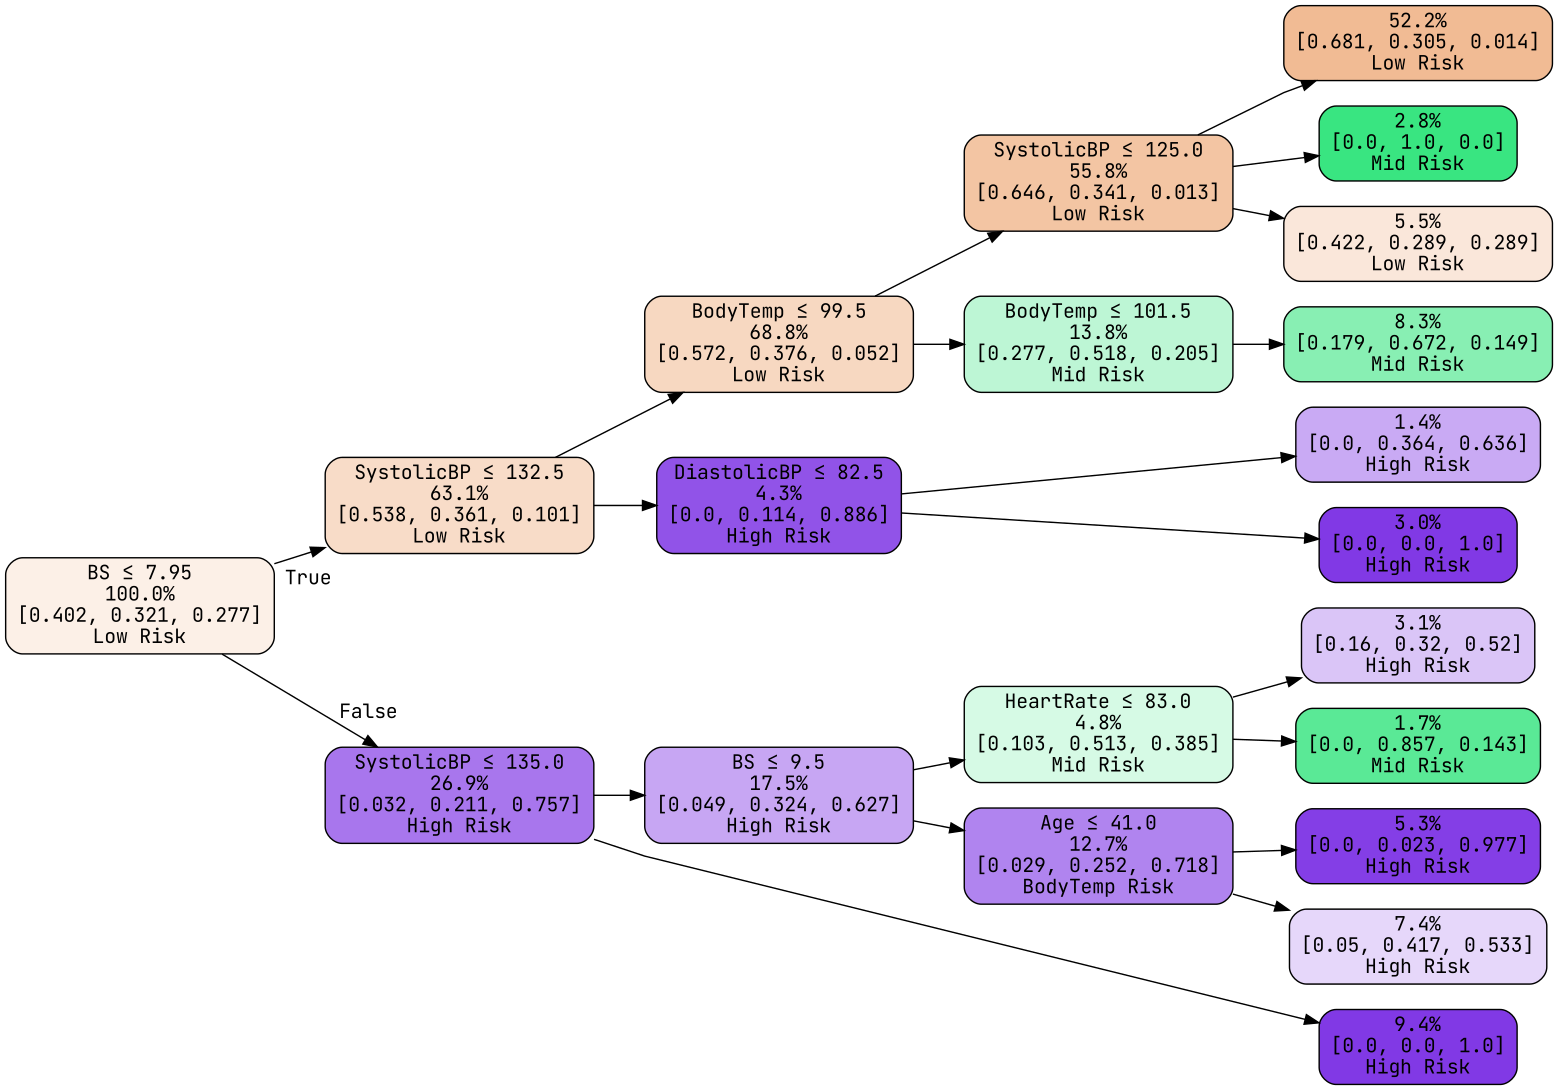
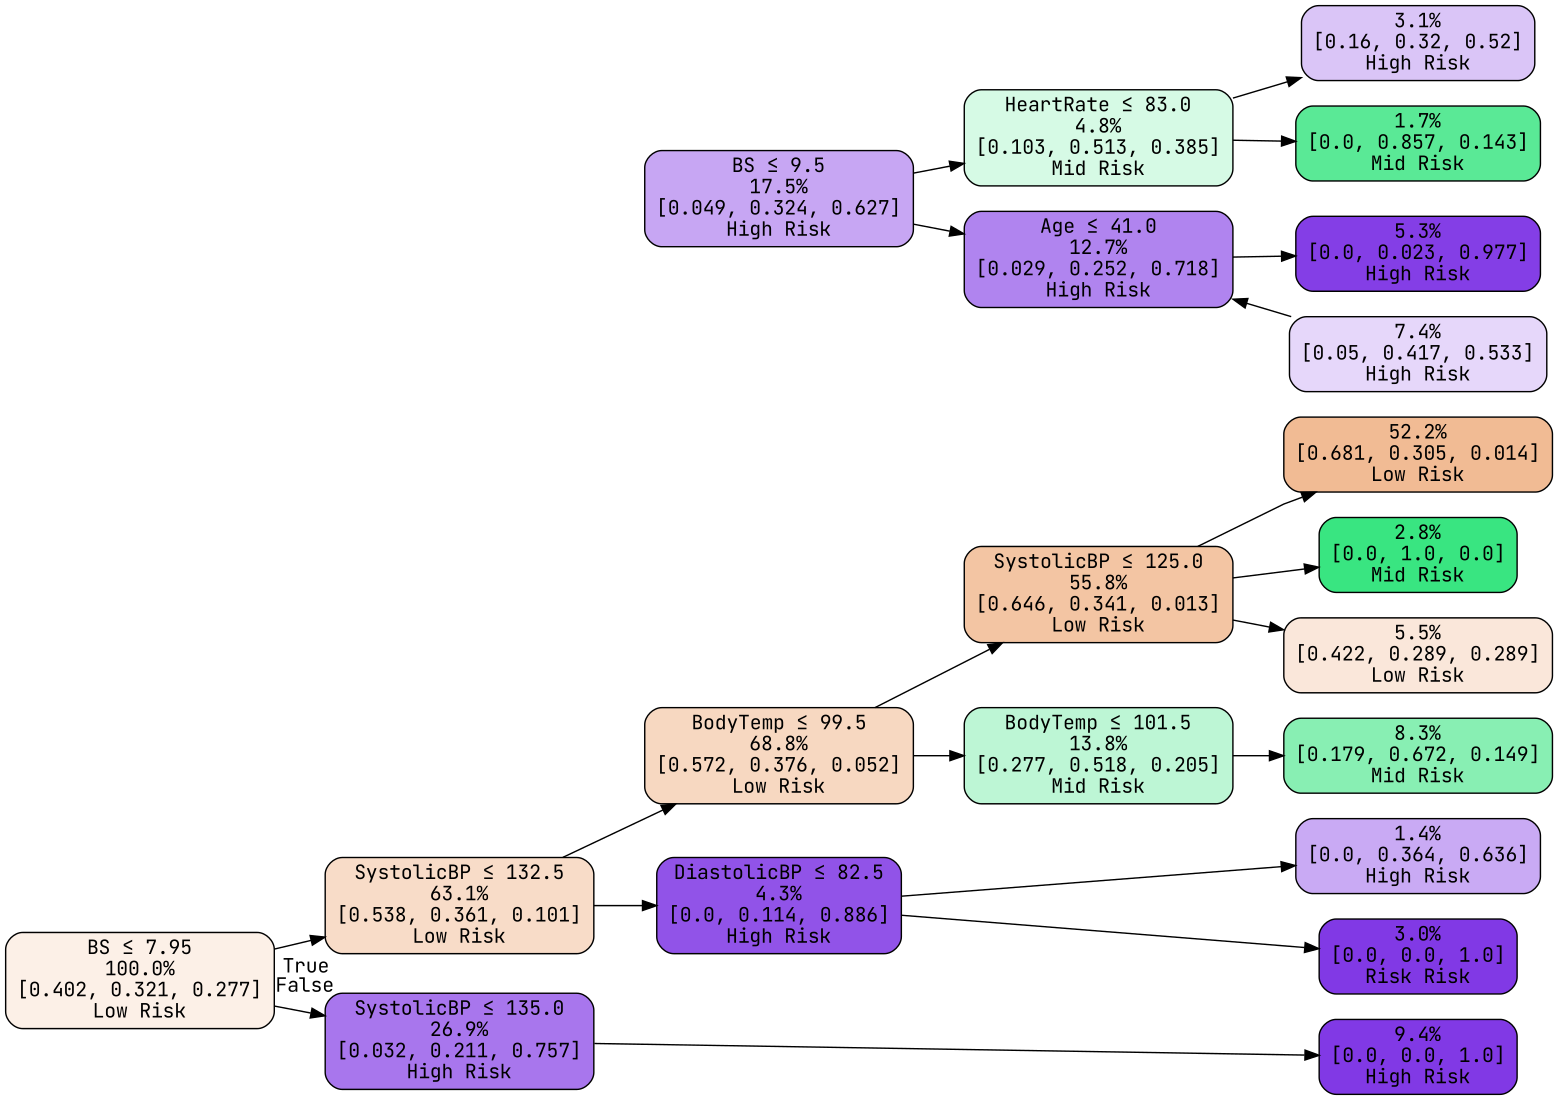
(1418, 566) -> (1418, 977)
(612, 795) -> none
(1099, 887) -> (1099, 291)
(1254, 900) -> (1269, 310)
